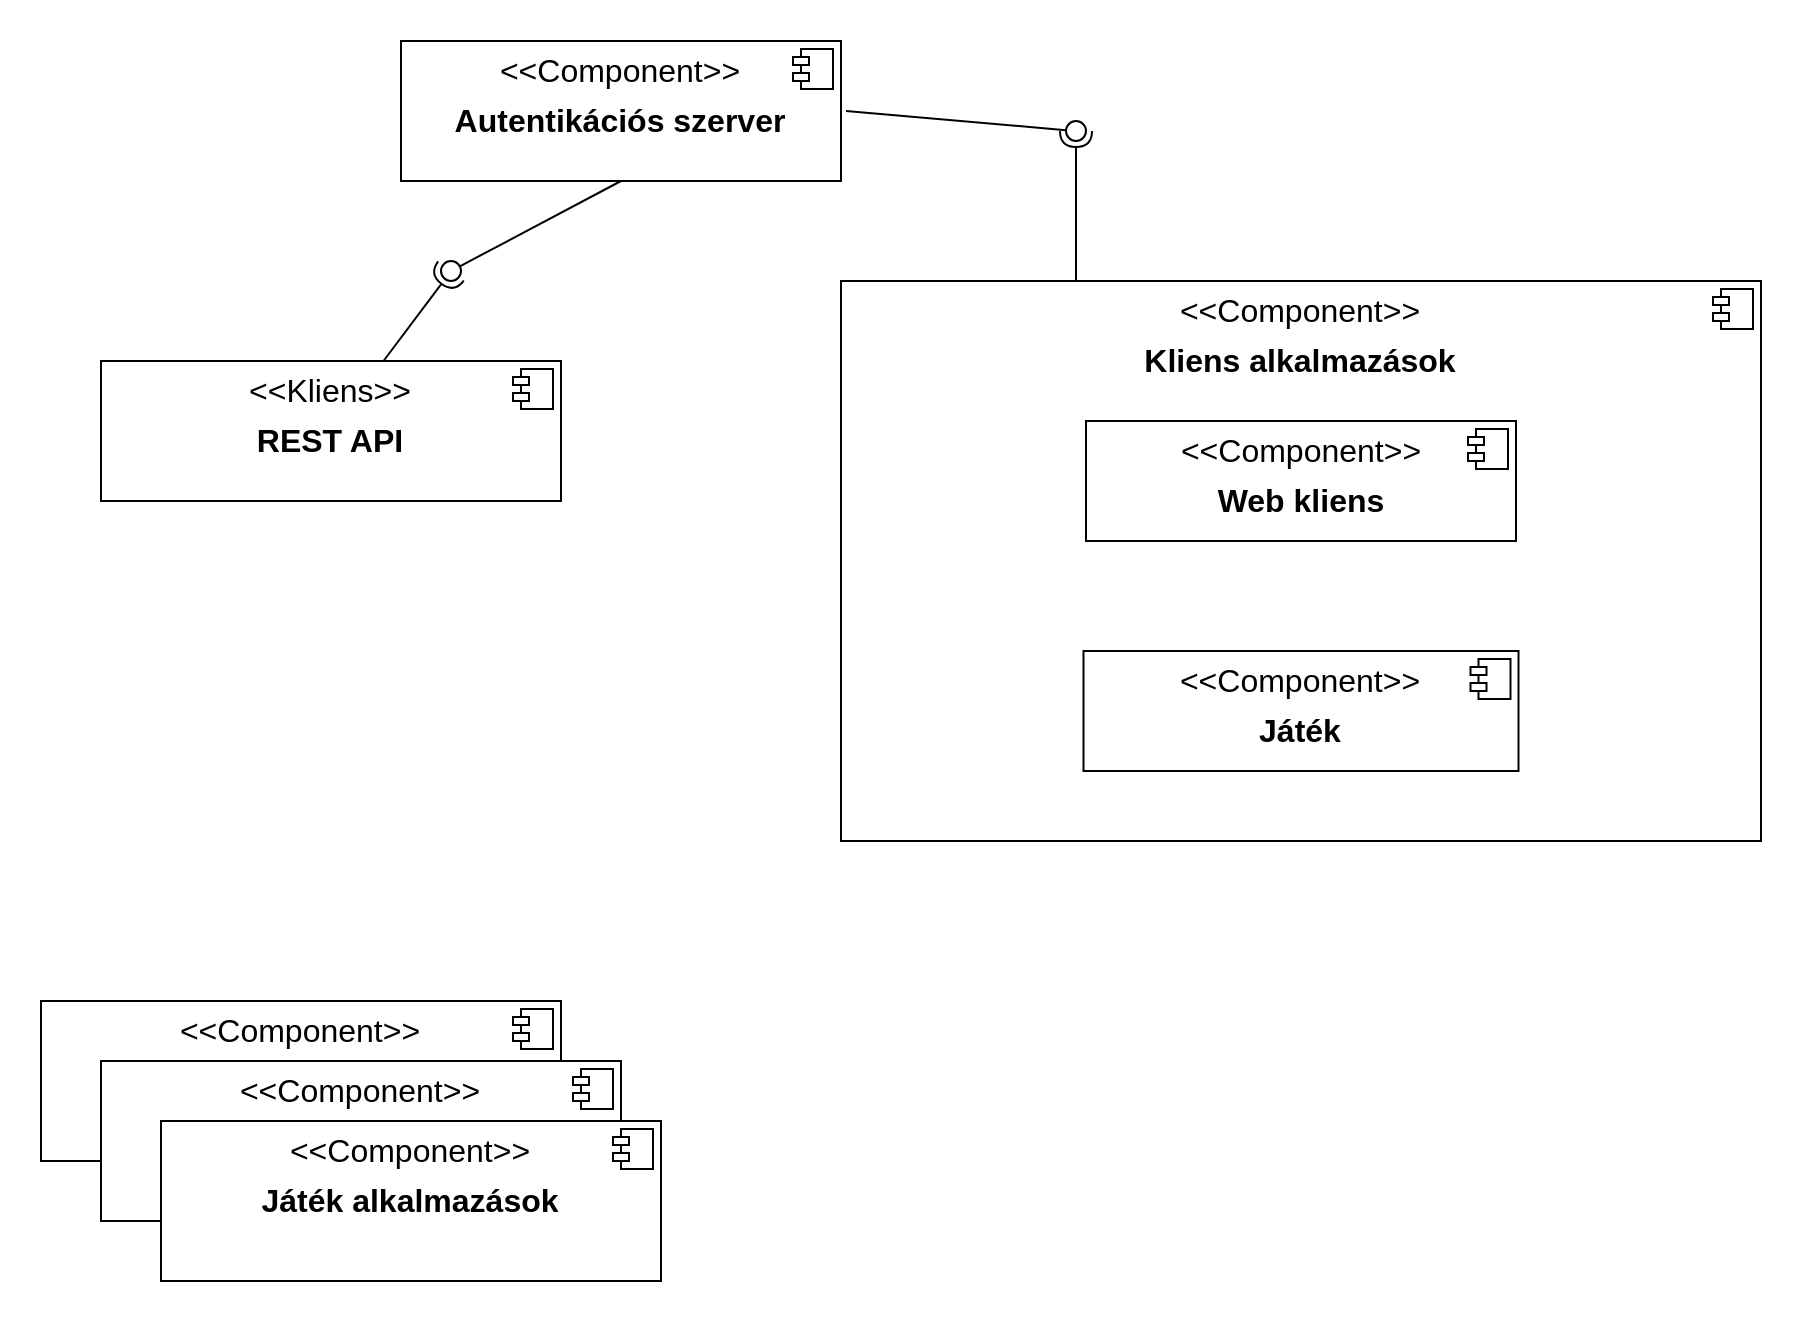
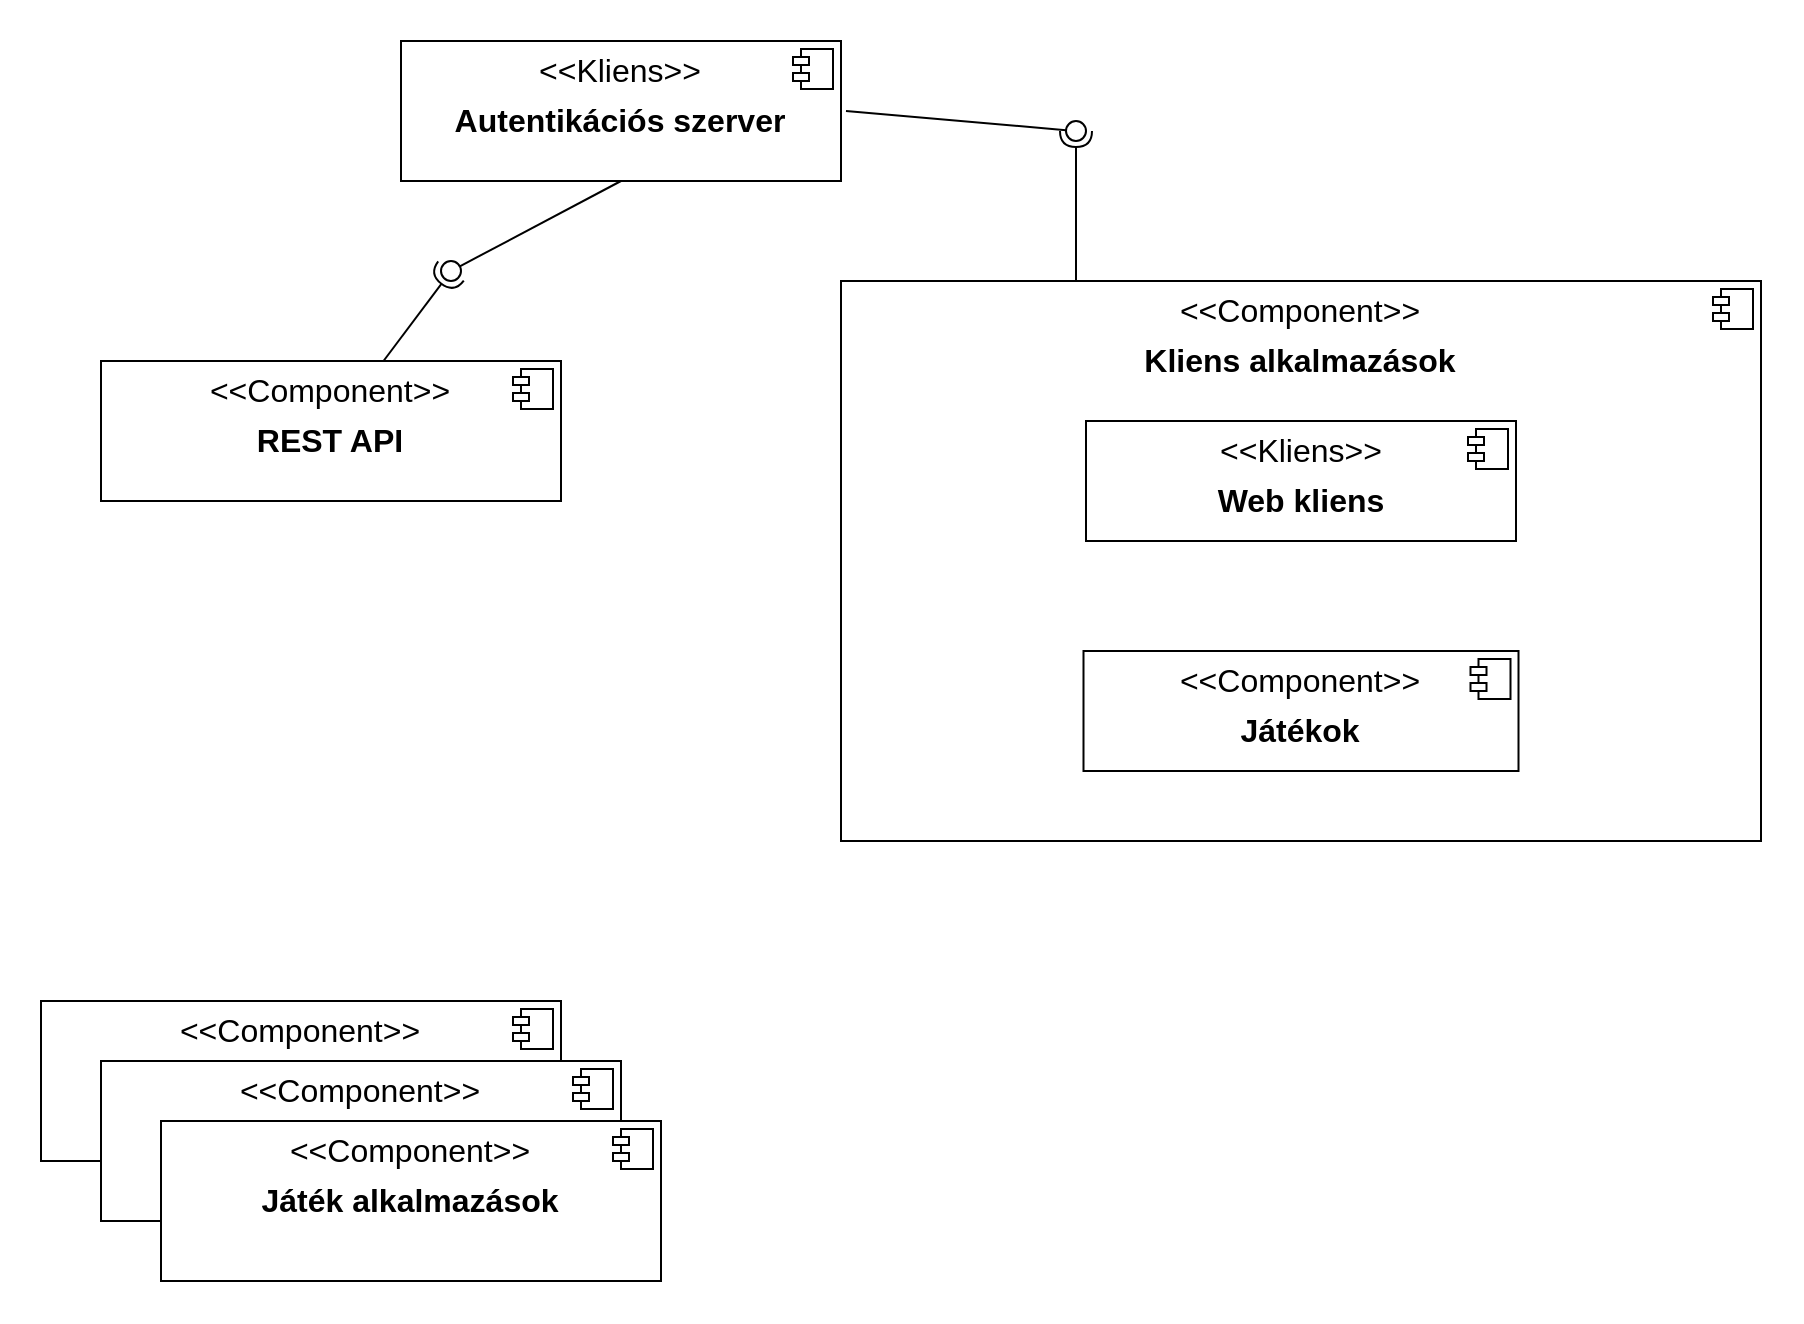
(533, 41) -> (533, 41)
(162, 361) -> (188, 361)
(1174, 421) -> (1148, 421)
(1170, 651) -> (1170, 651)
